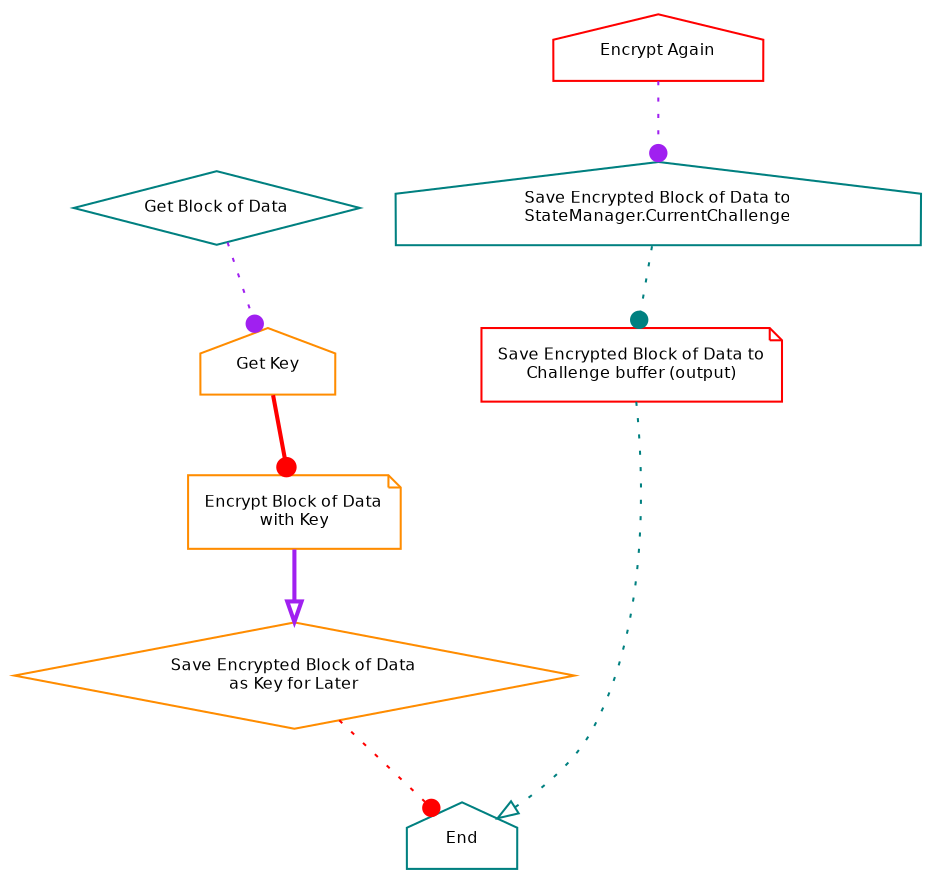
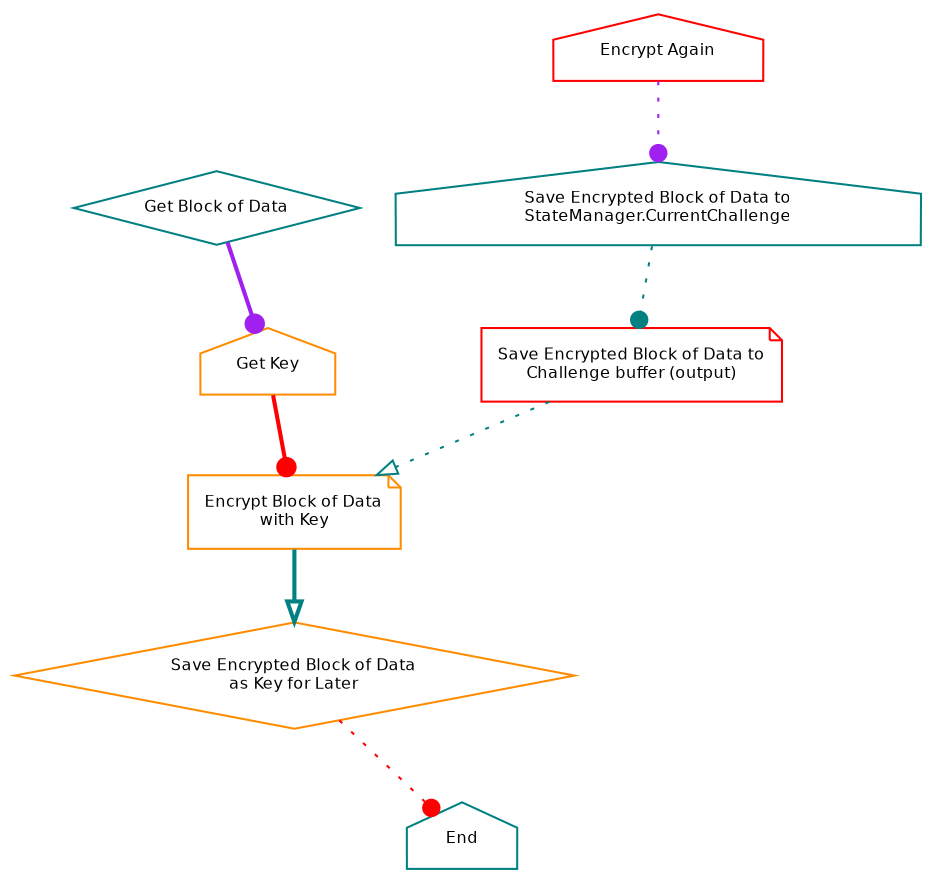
(240, 279) -> (240, 279)
(294, 575) -> (294, 575)
(629, 624) -> (472, 434)
